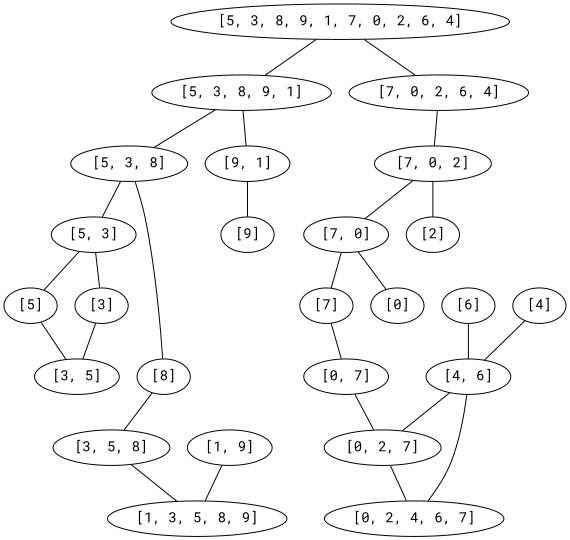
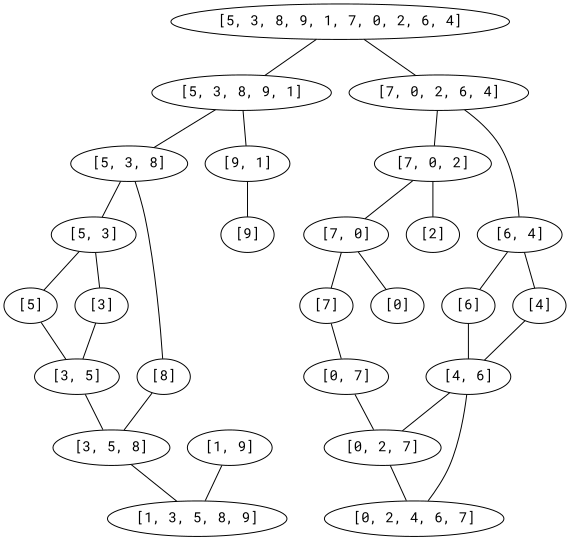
none -> (520, 235)
none -> (94, 412)
